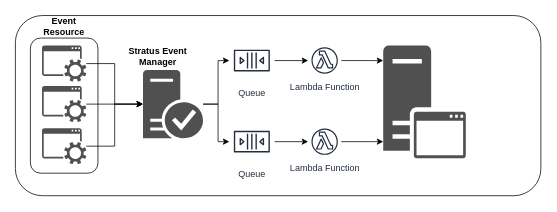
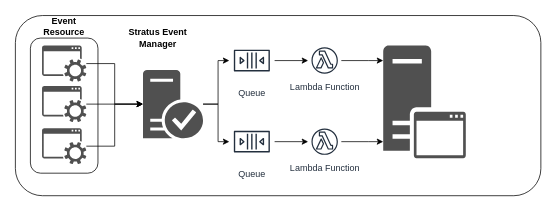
(158, 57) -> (158, 38)
